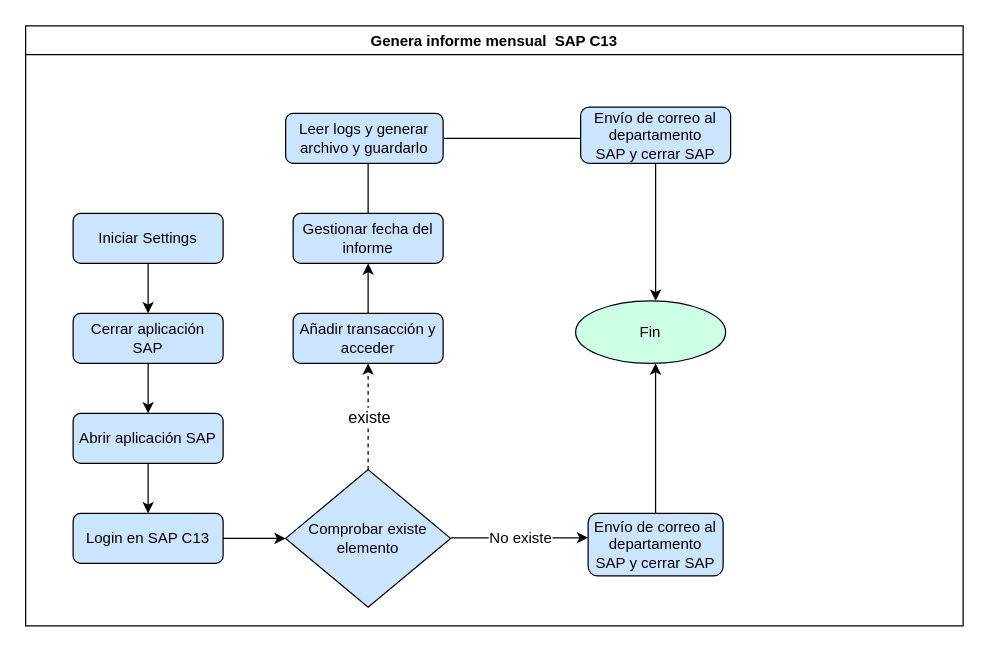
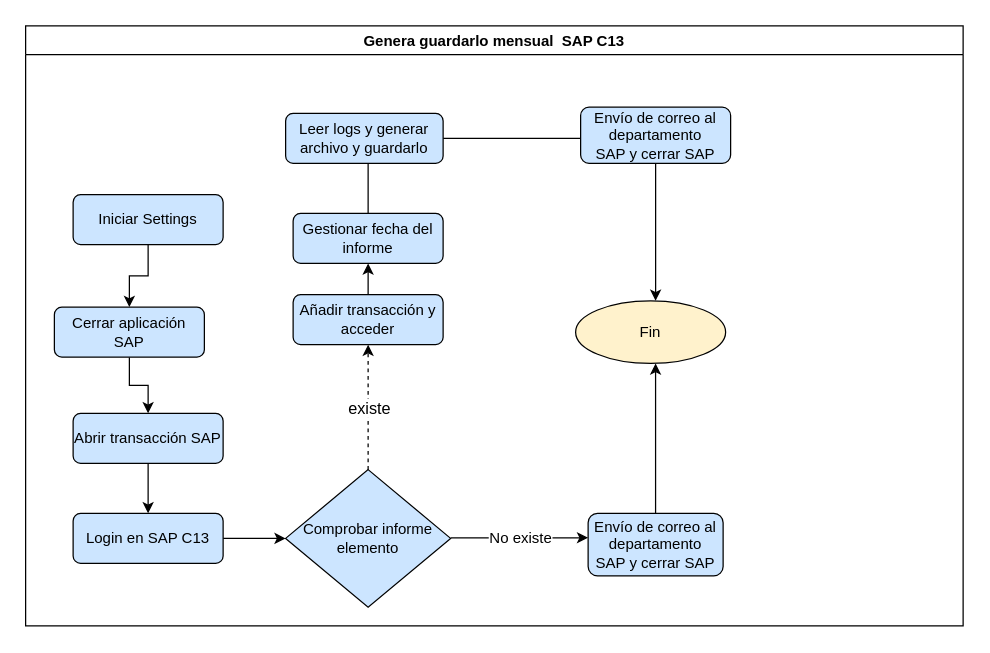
(494, 41) -> (494, 41)
(148, 238) -> (148, 219)
(651, 332) -> (651, 332)
(148, 338) -> (129, 332)
(368, 338) -> (368, 319)
(148, 438) -> (148, 438)
(368, 538) -> (368, 538)
